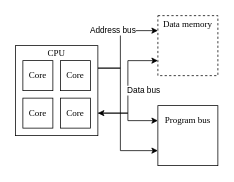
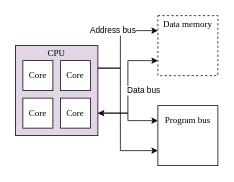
(57, 90) -> (57, 90)
